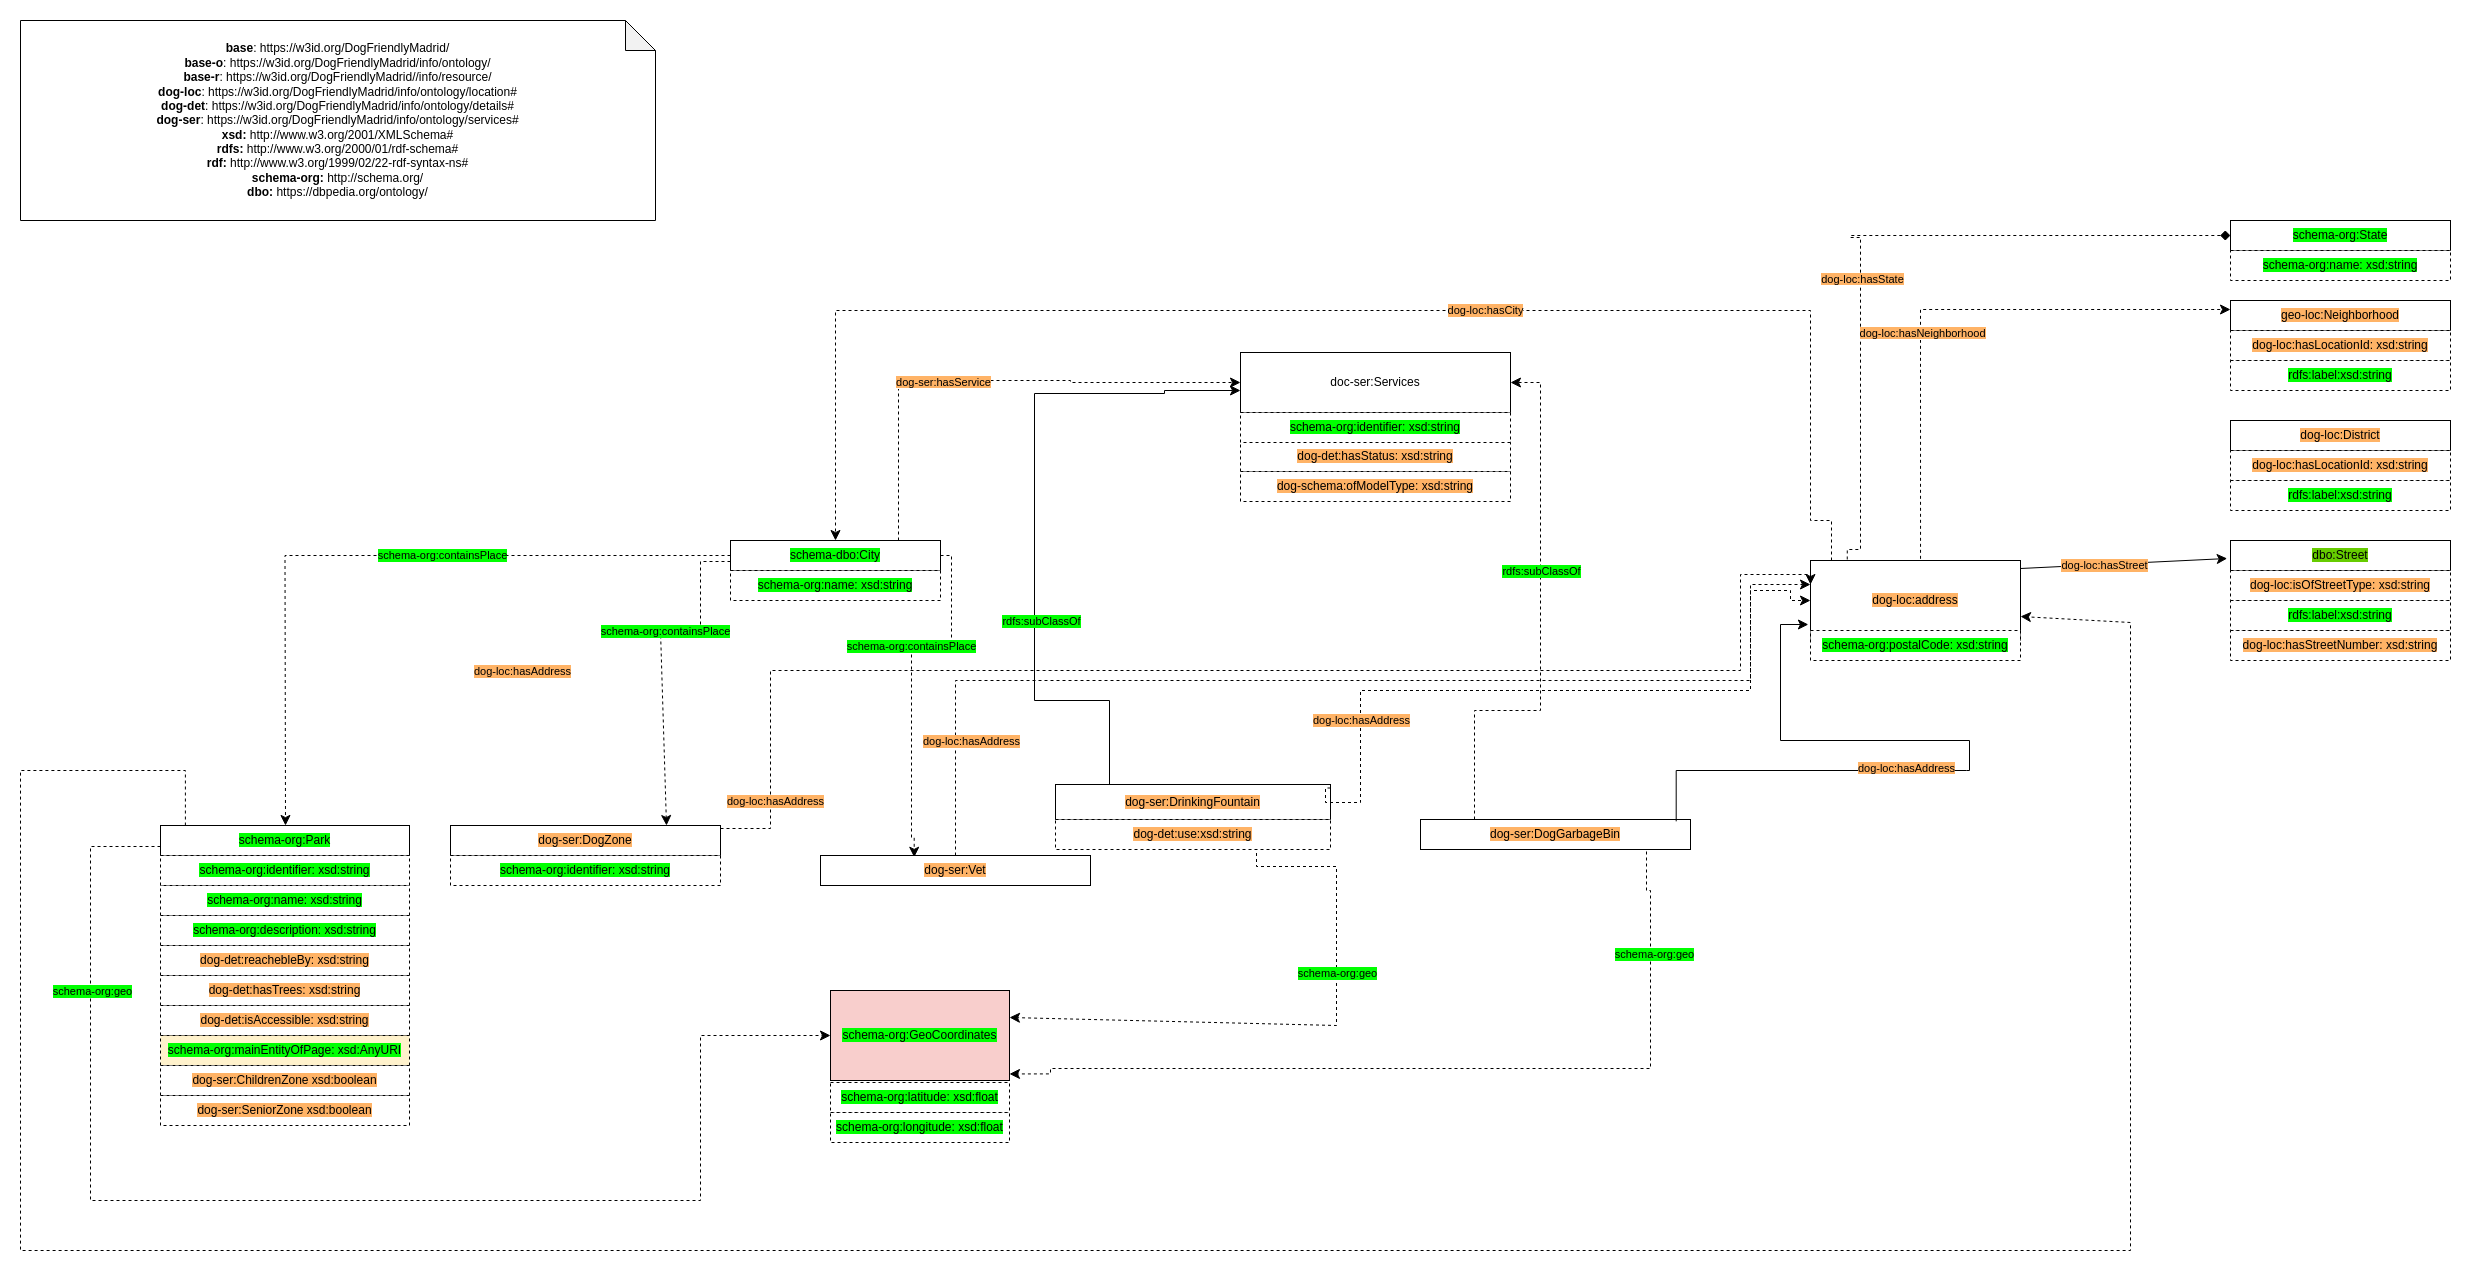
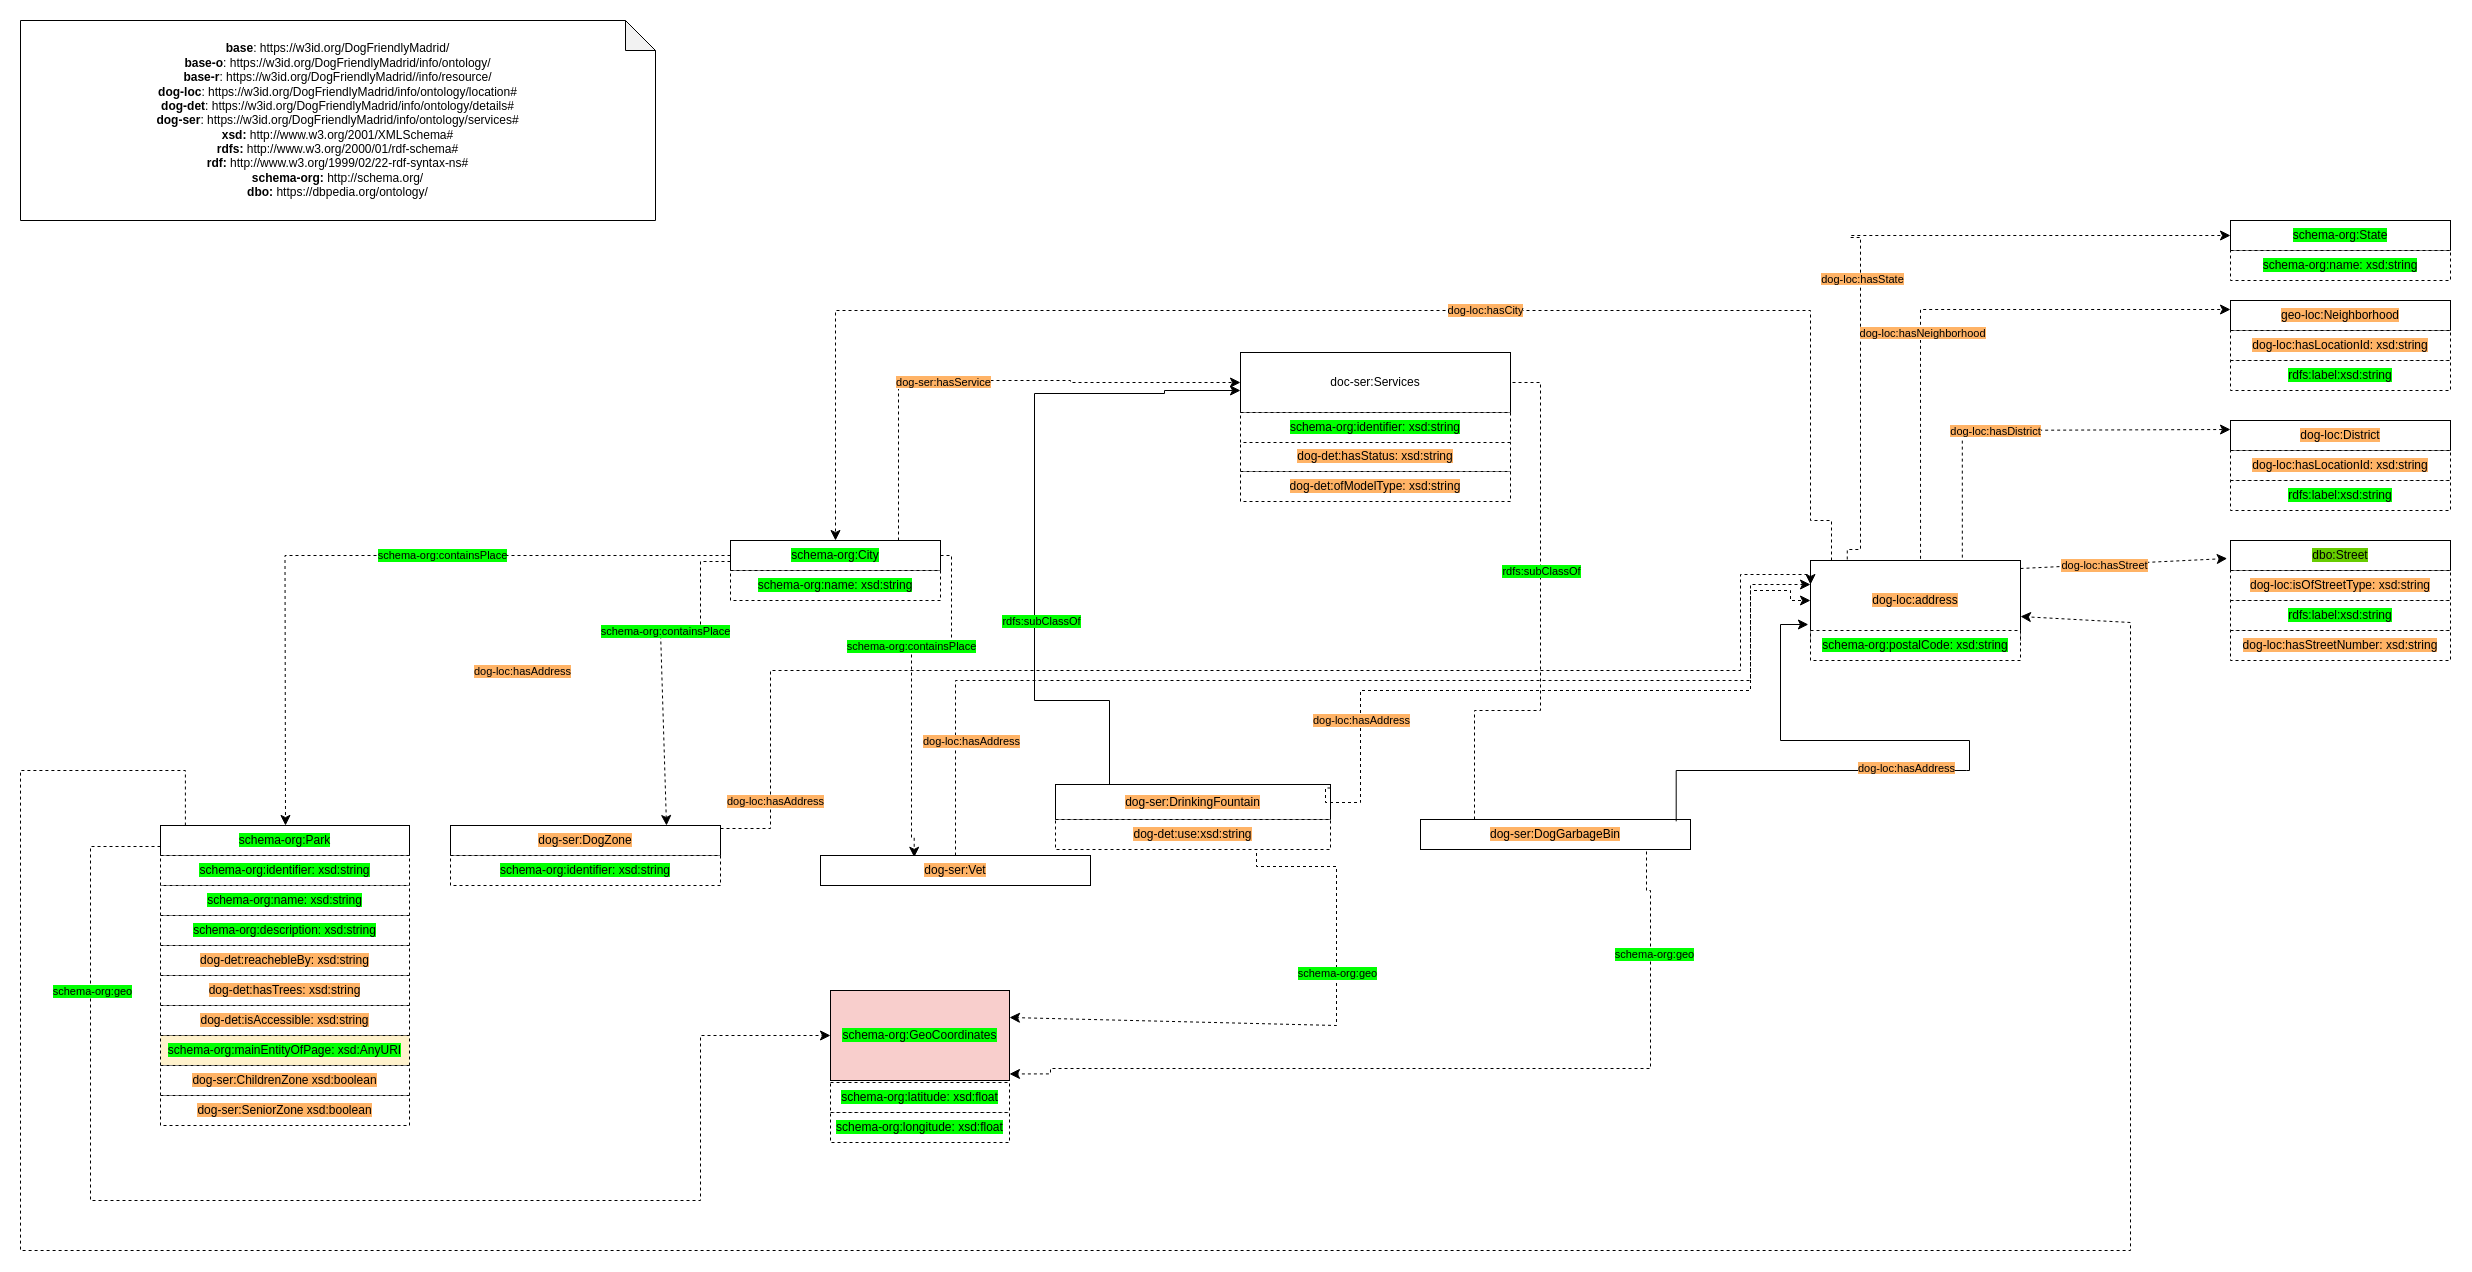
(2220, 236) -> (2221, 236)
(1520, 383) -> (1516, 383)
none -> (2028, 430)
(1376, 487) -> (1376, 487)
(836, 556) -> (836, 556)
(2183, 561) -> (2183, 561)
